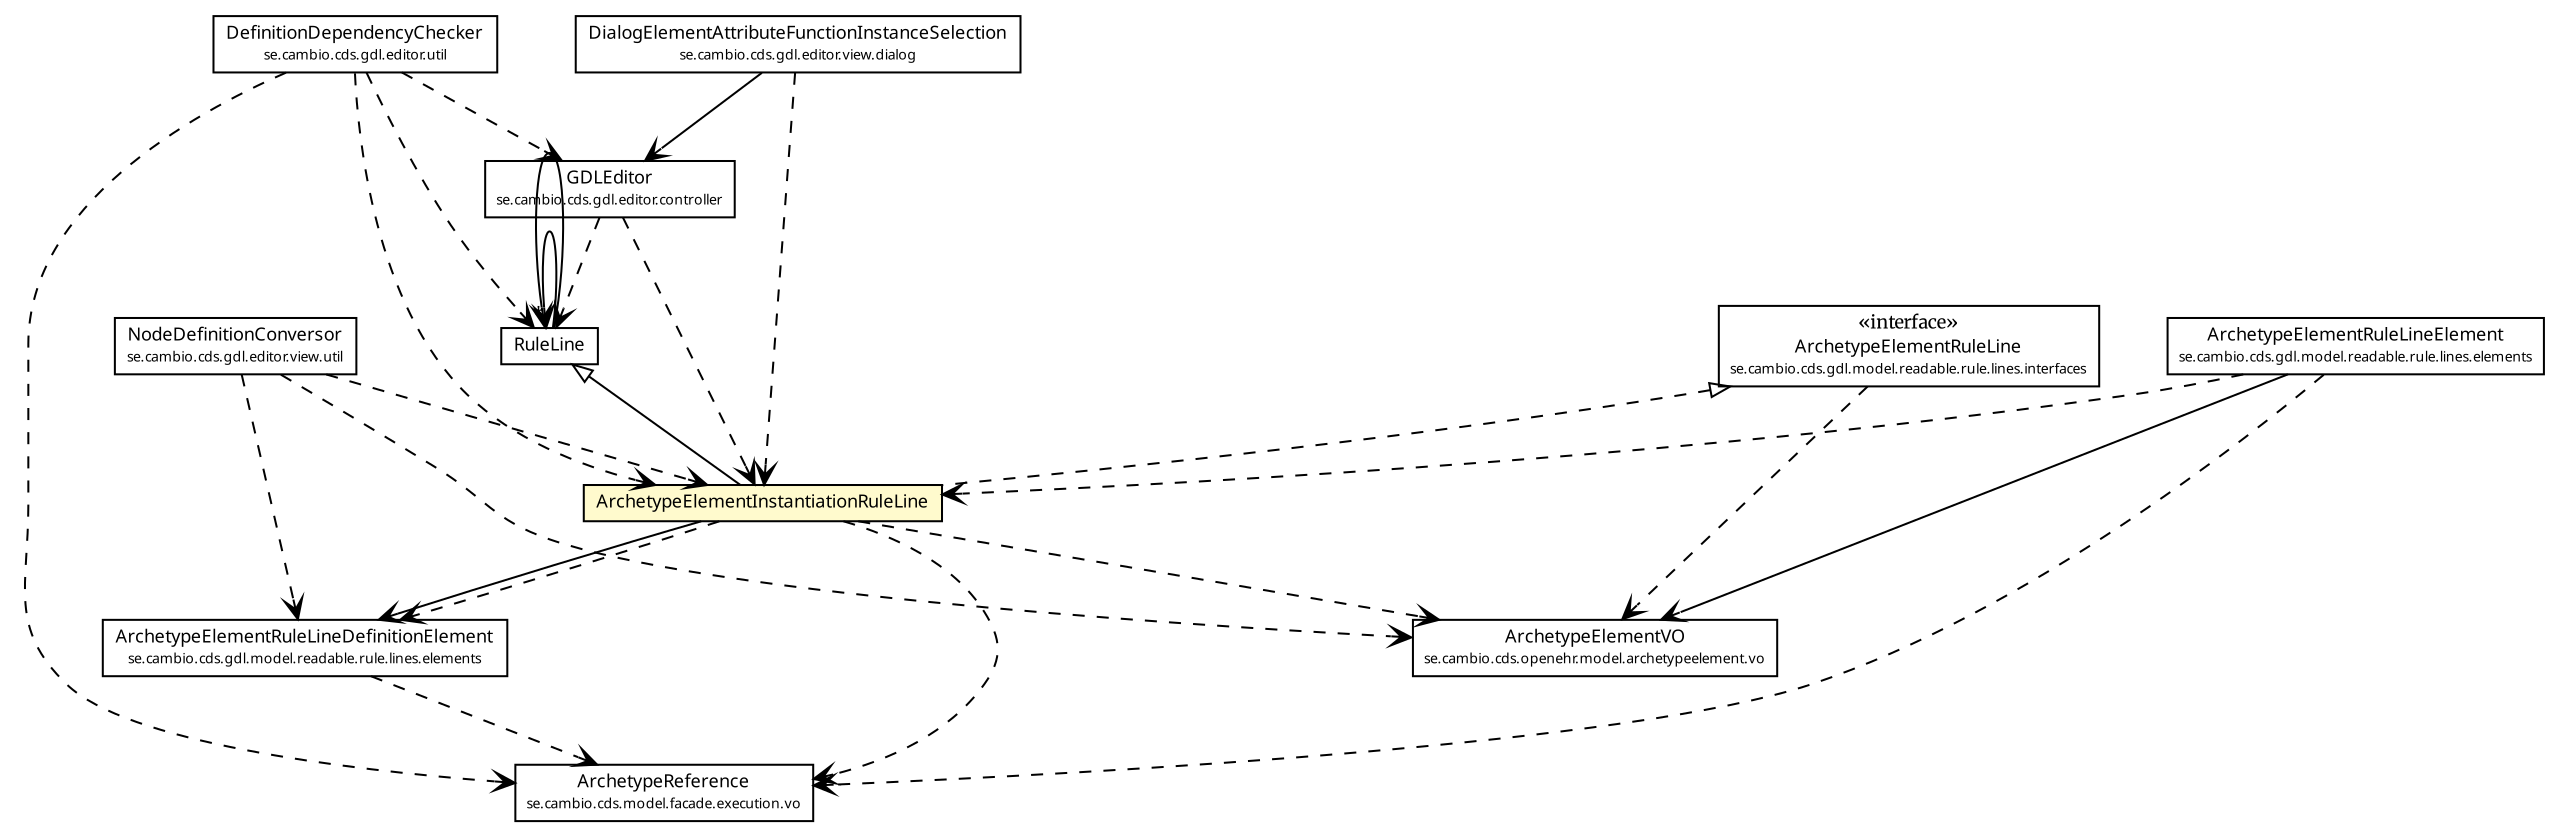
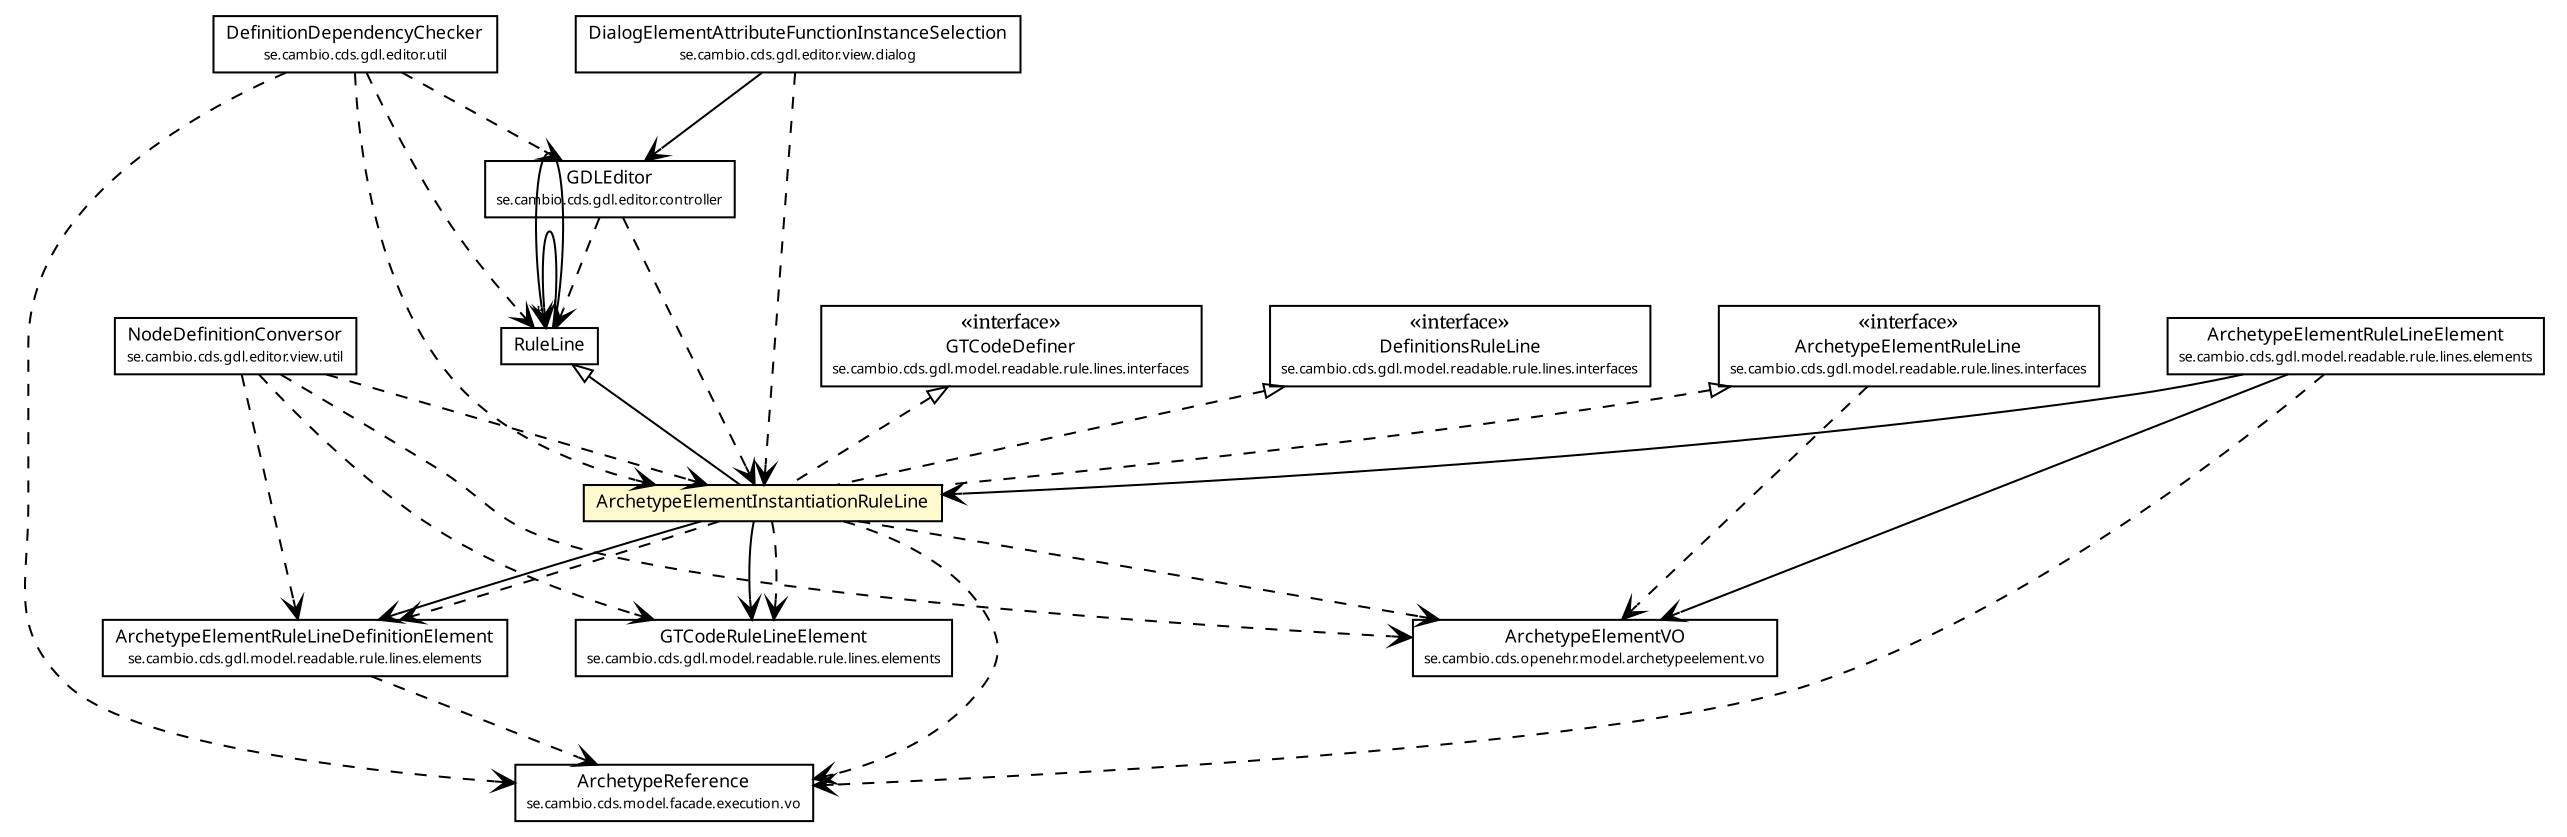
none -> (1010, 346)
none -> (1459, 346)
(1605, 453) -> (1605, 453)
none -> (763, 648)
